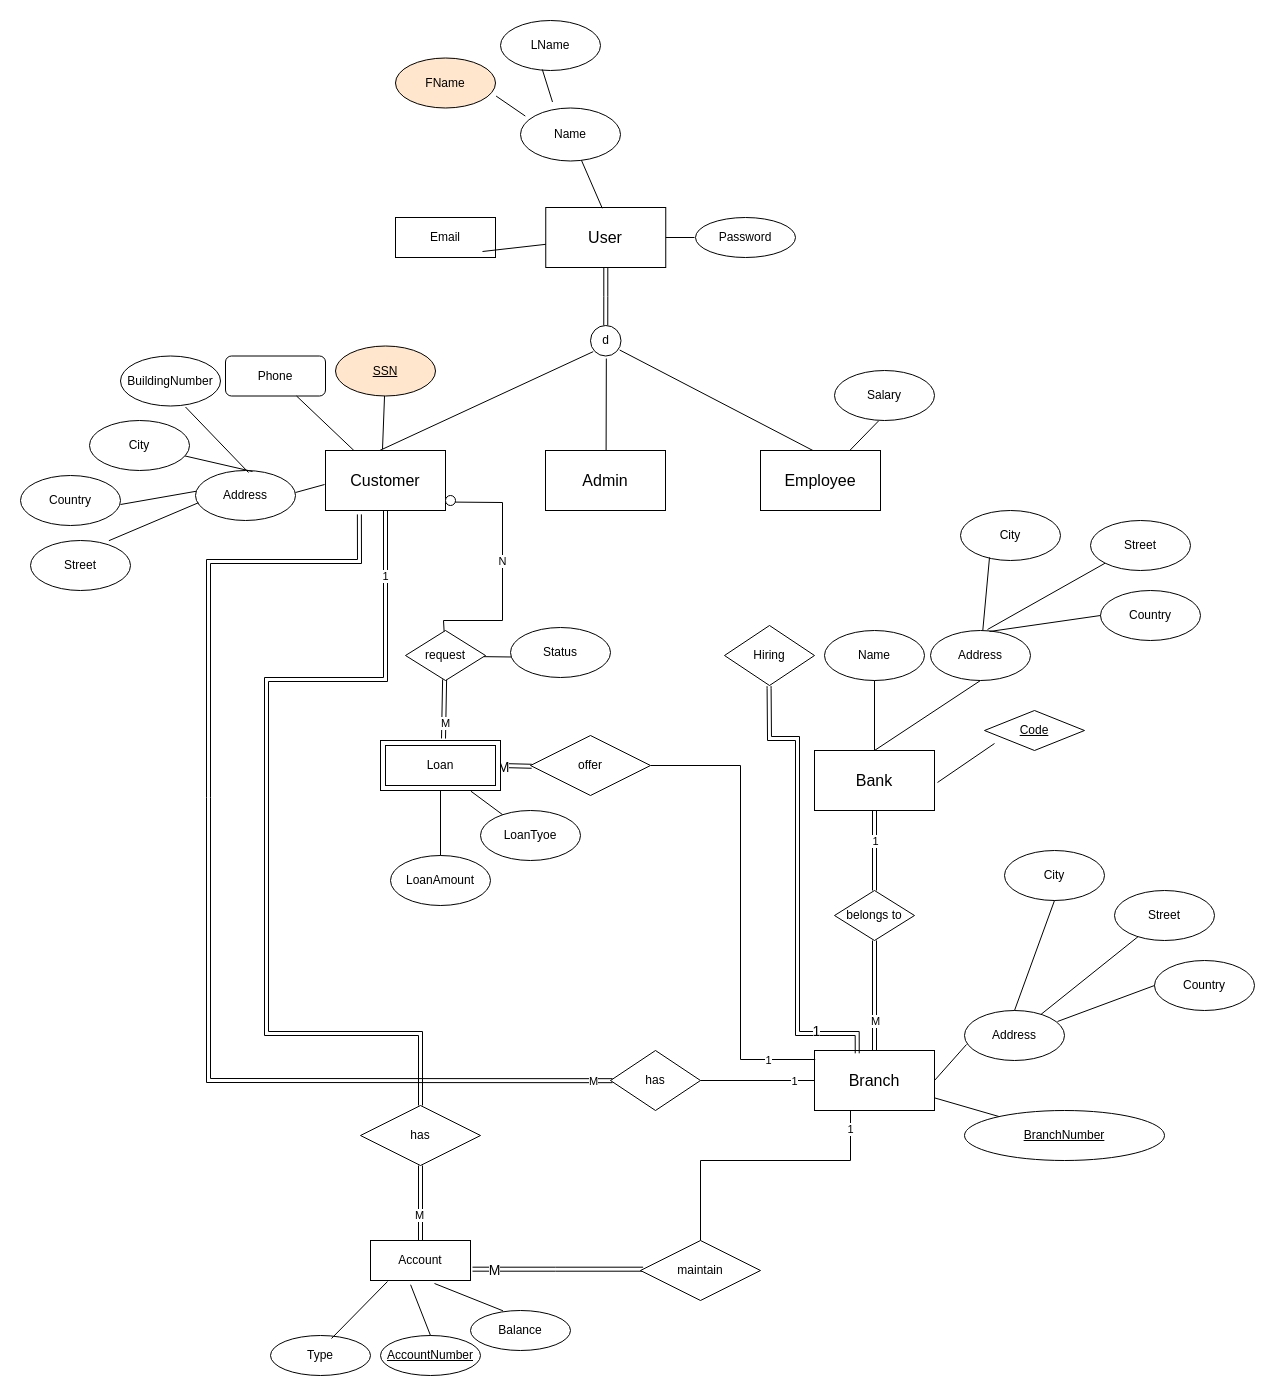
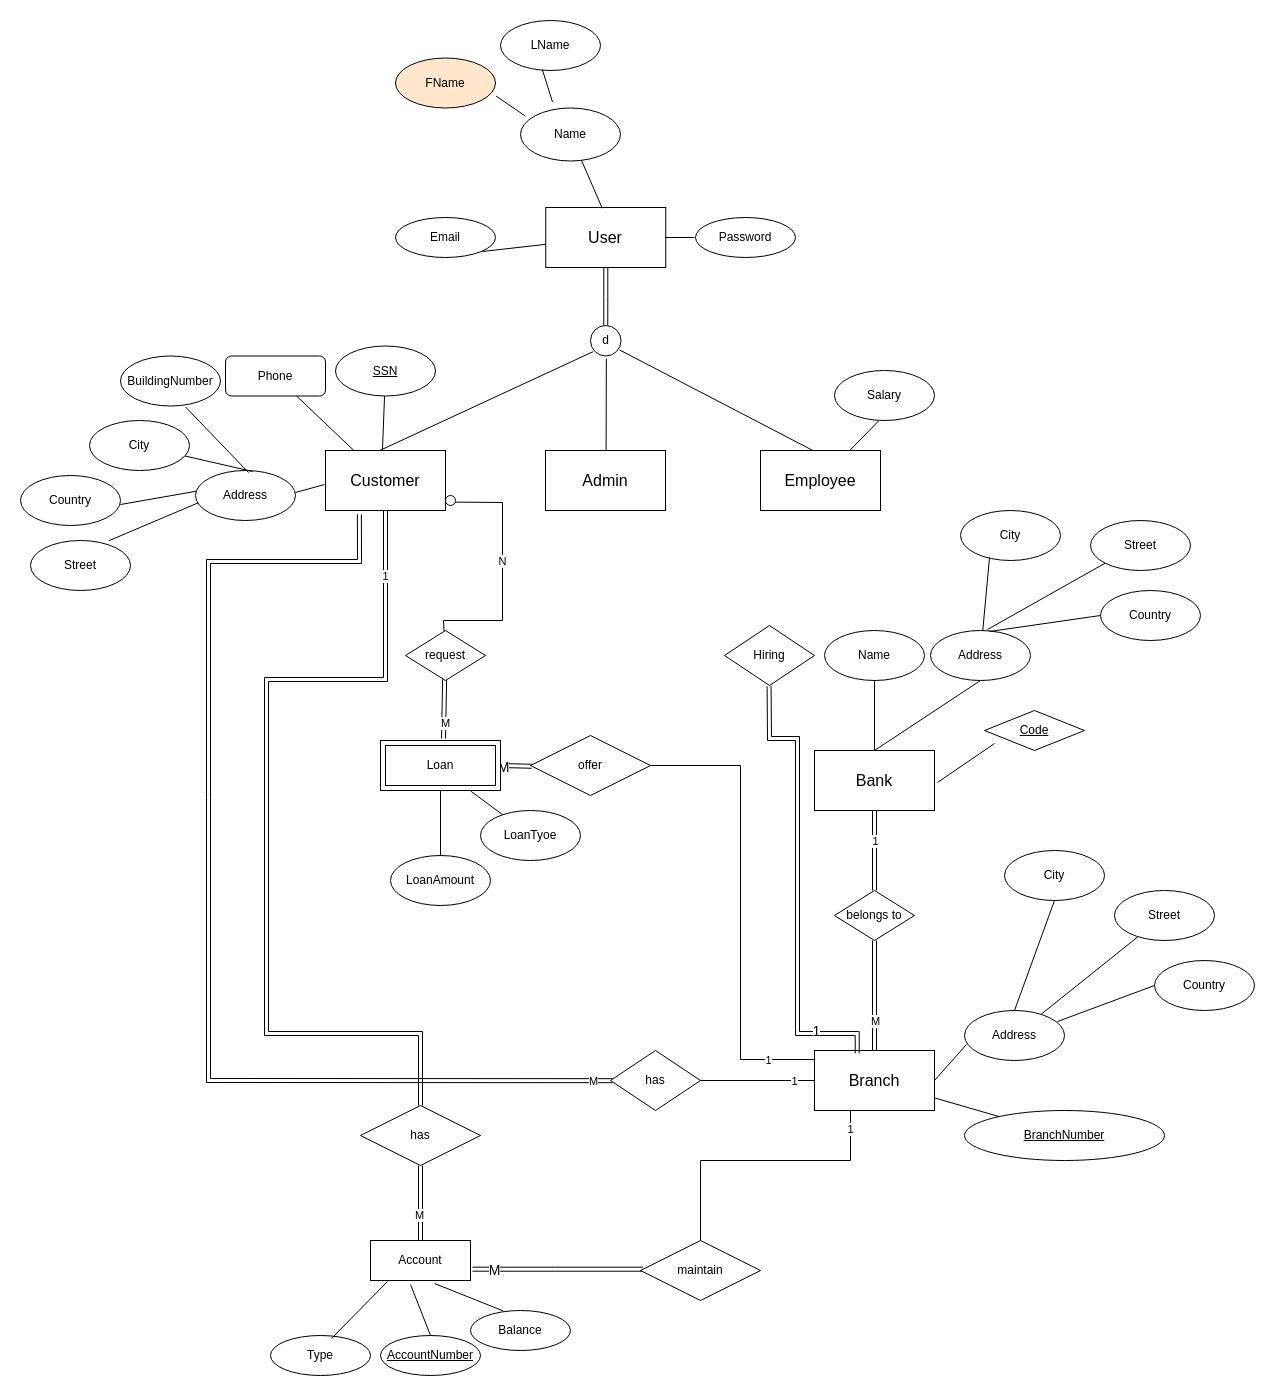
(446, 238) -> (446, 238)
(386, 371) -> (386, 371)
(561, 653) -> none
(498, 657) -> none
